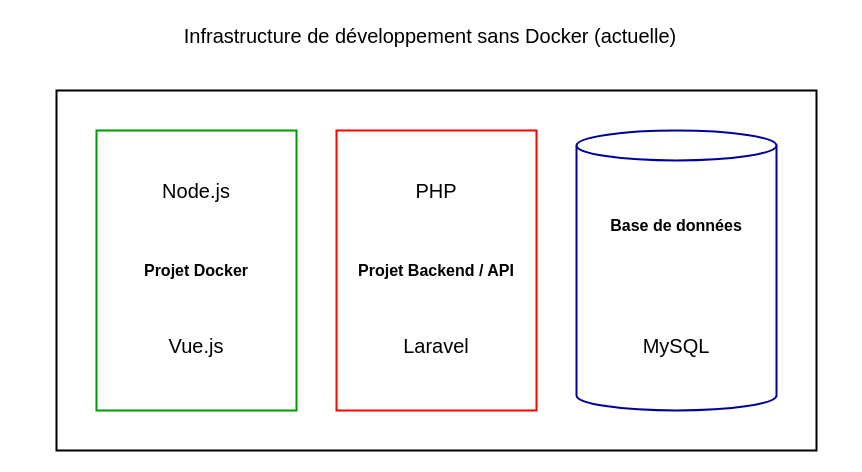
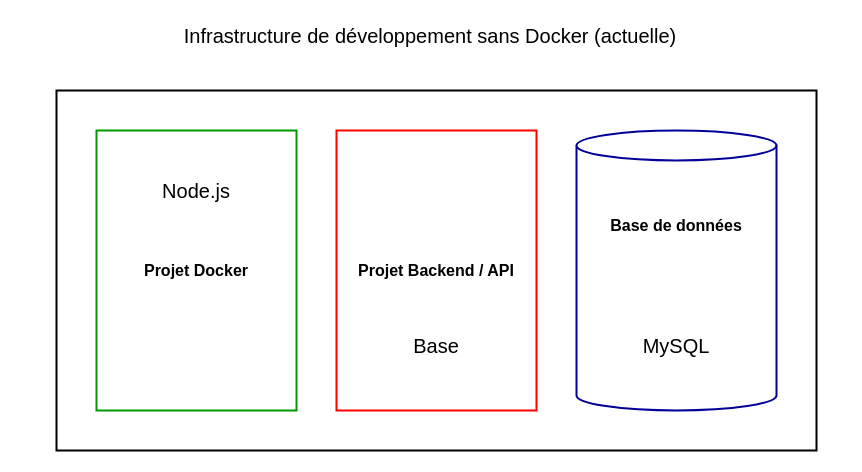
(437, 191) -> none
(197, 346) -> none
(437, 346) -> (437, 346)
